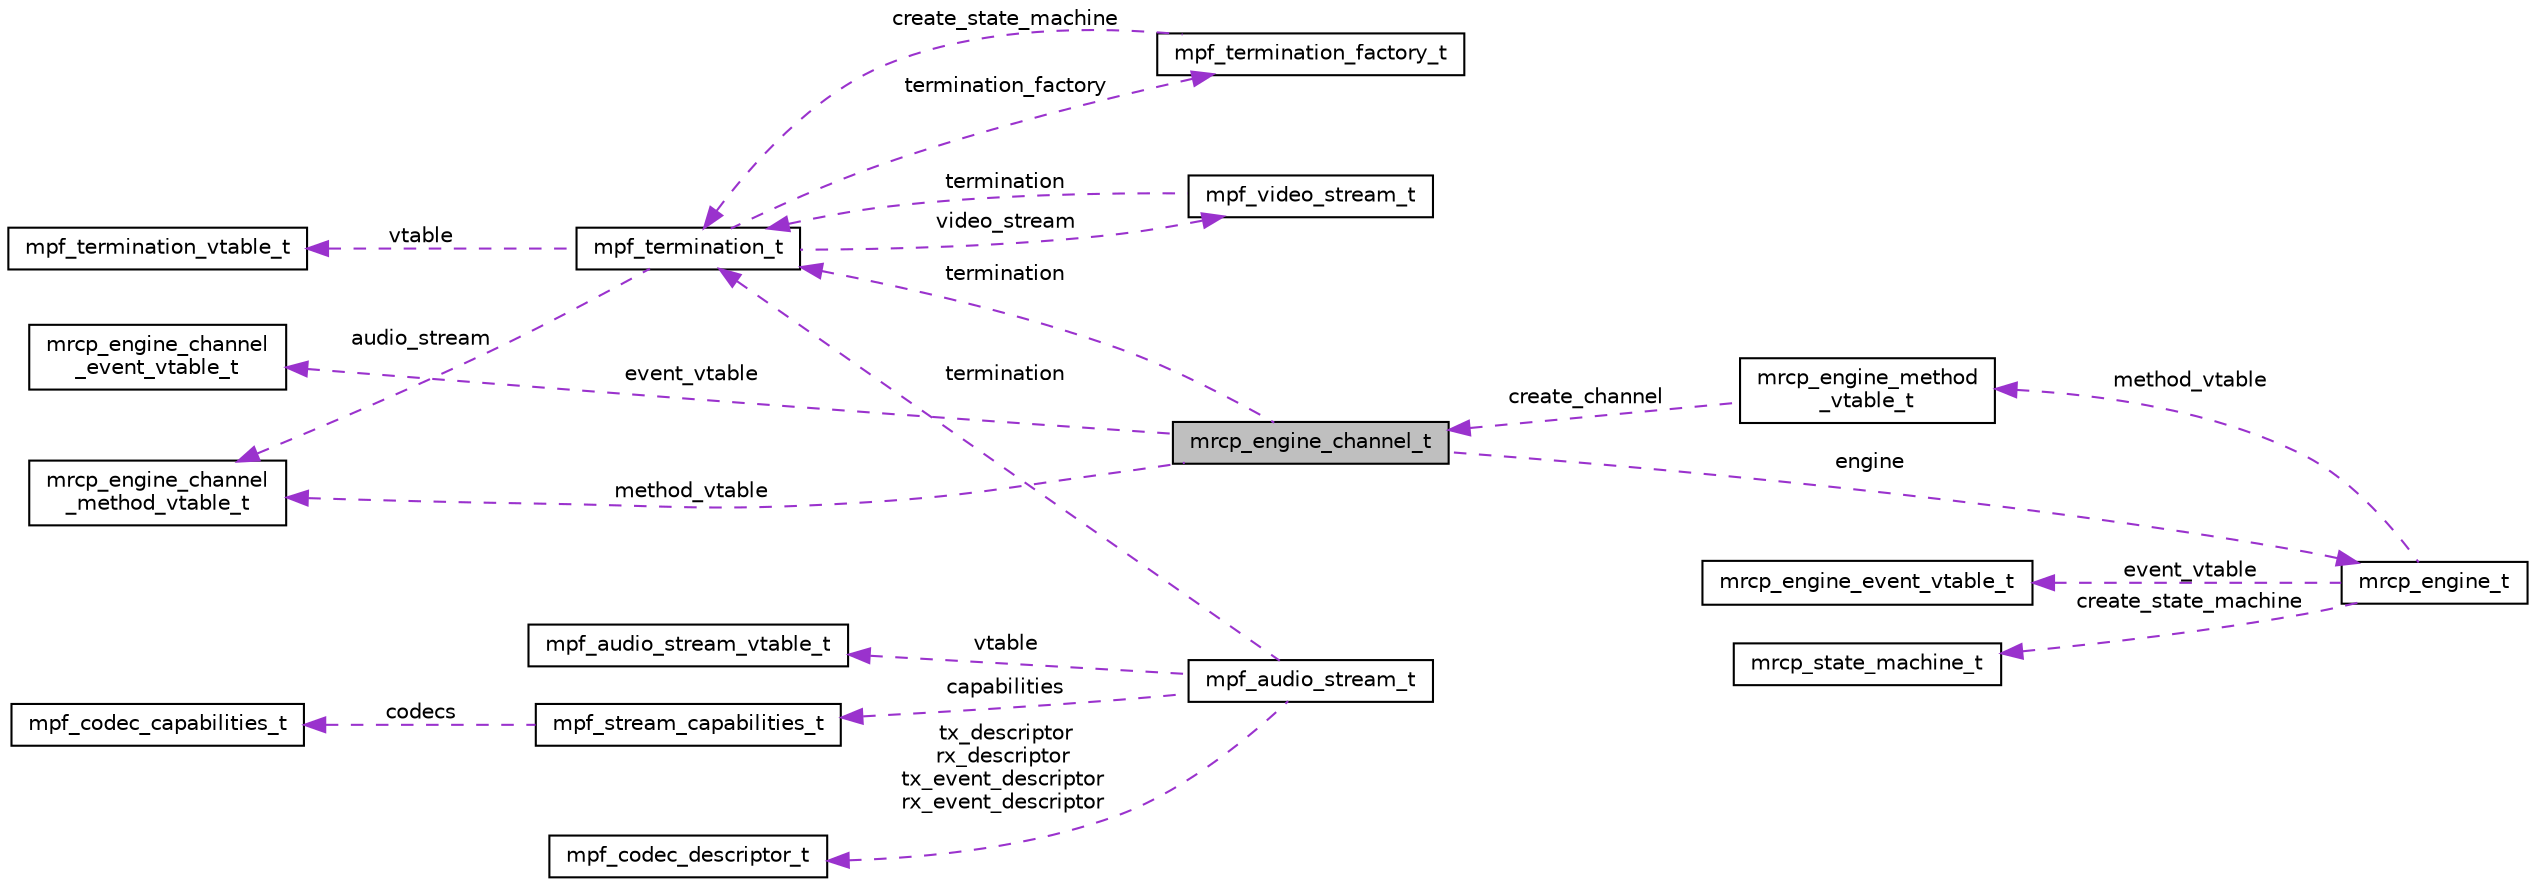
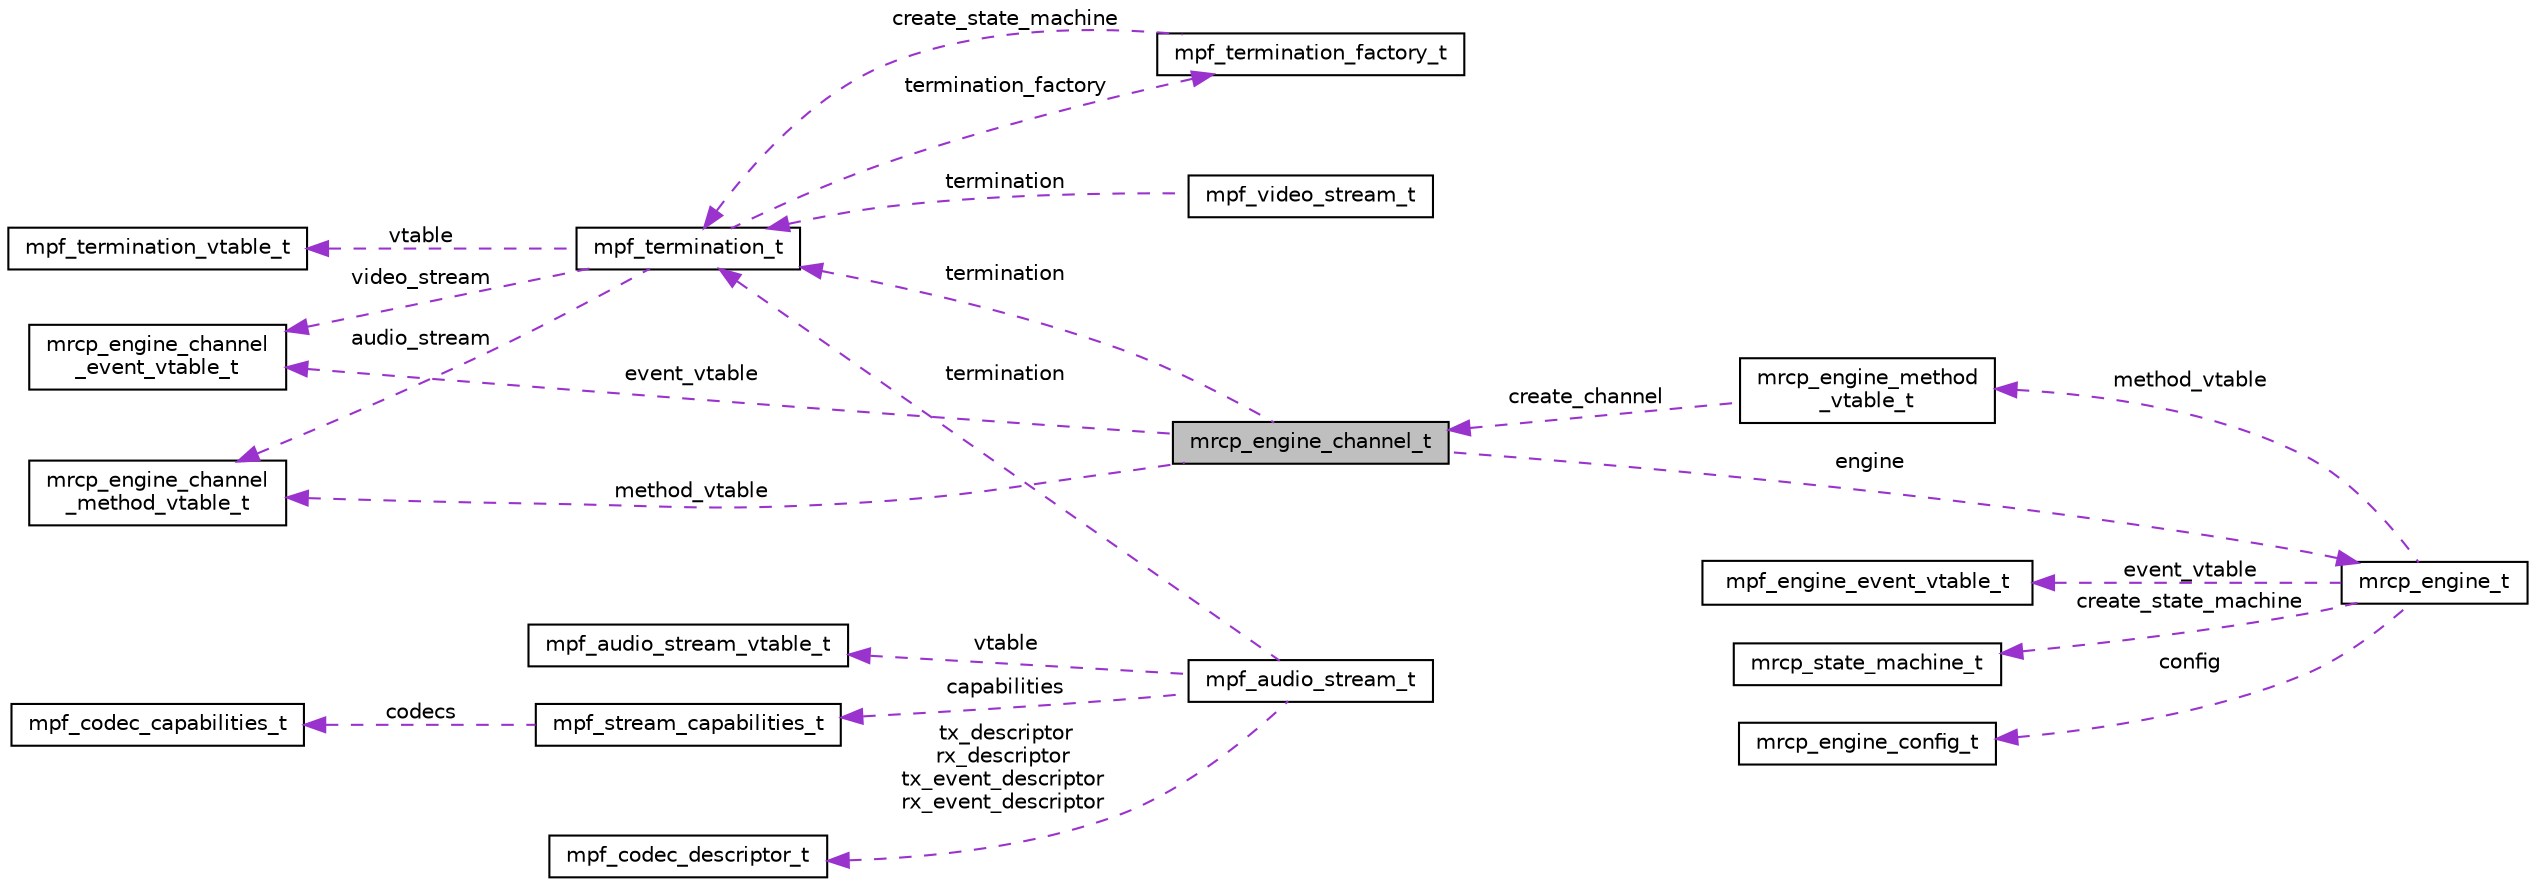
(1002, 244) -> (448, 298)
(1867, 583) -> (1867, 583)
none -> (1867, 744)
